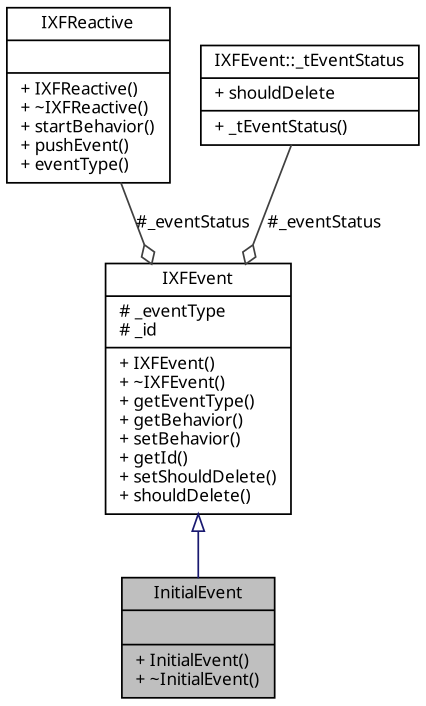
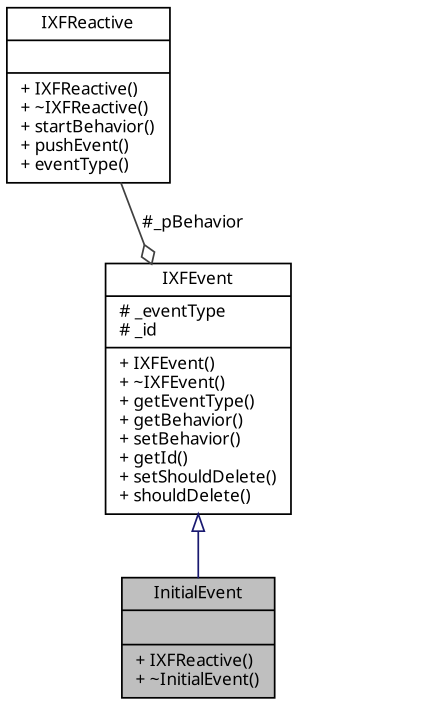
(310, 95) -> none
(191, 223) -> (191, 223)
(193, 661) -> (195, 661)
